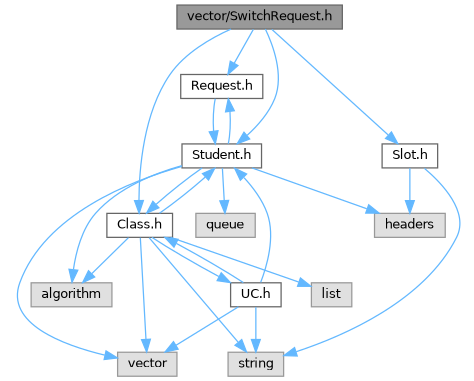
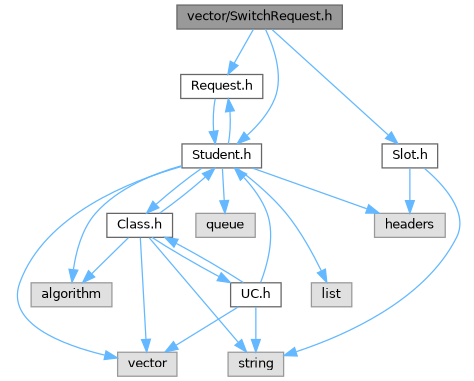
(157, 98) -> none
(235, 260) -> (286, 214)
